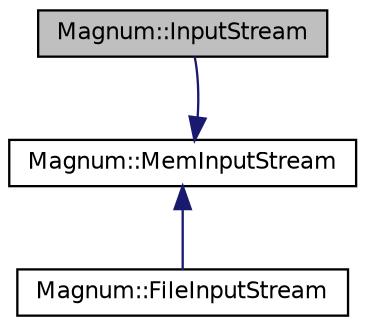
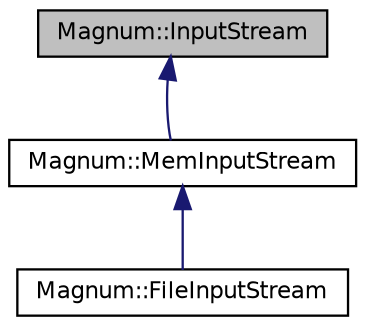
(198, 87) -> (167, 110)
